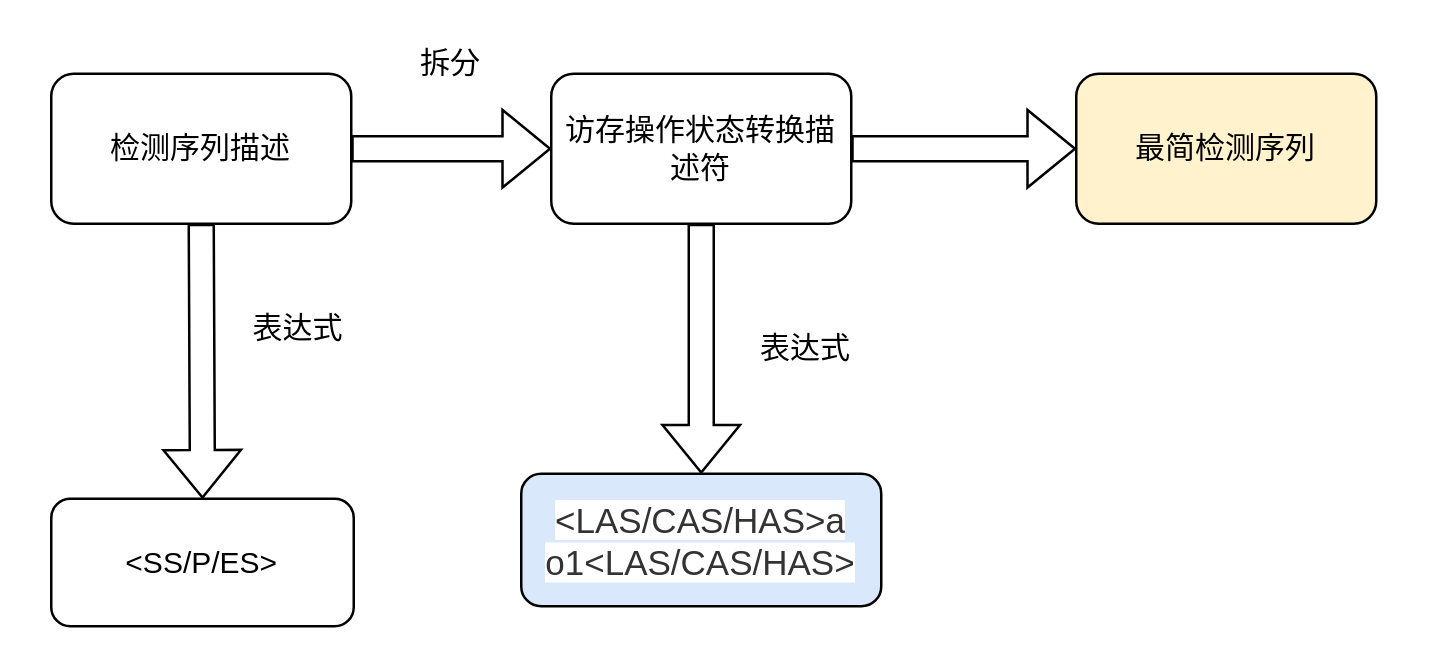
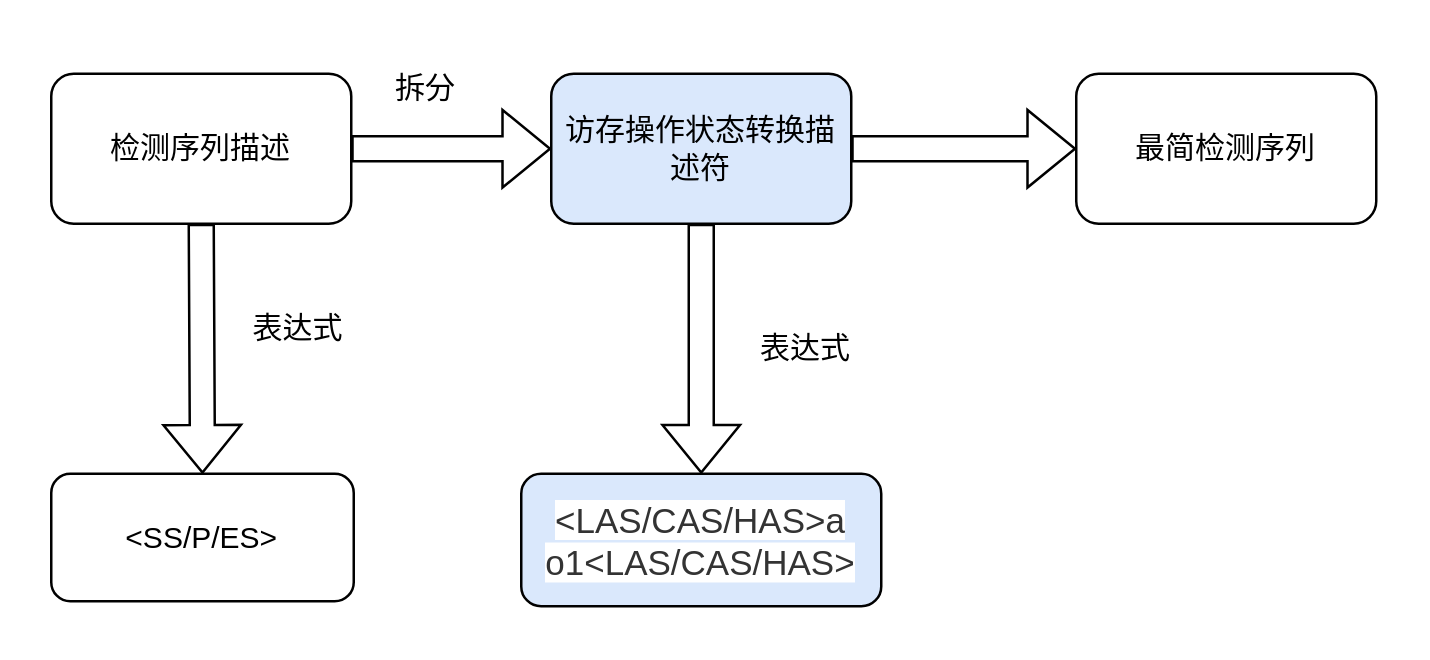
(451, 64) -> (426, 89)
(701, 149) -> (701, 149)
(1226, 149) -> (1226, 149)
(203, 563) -> (203, 538)
